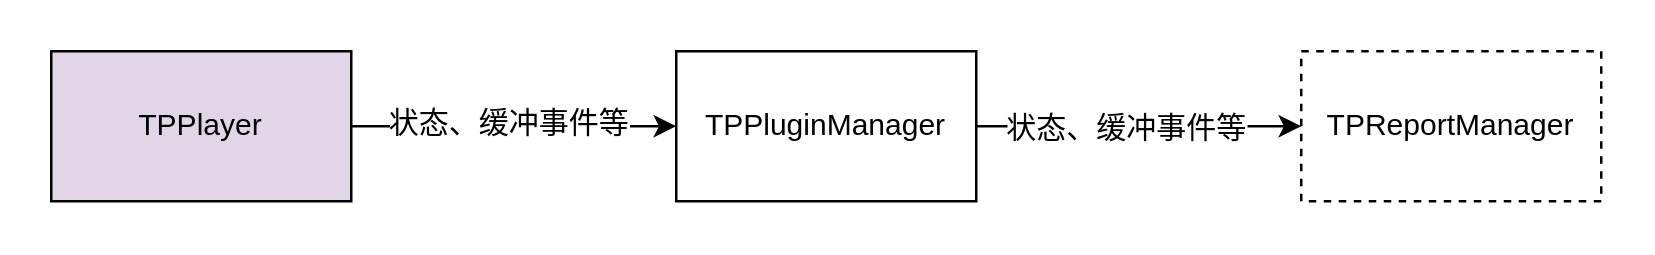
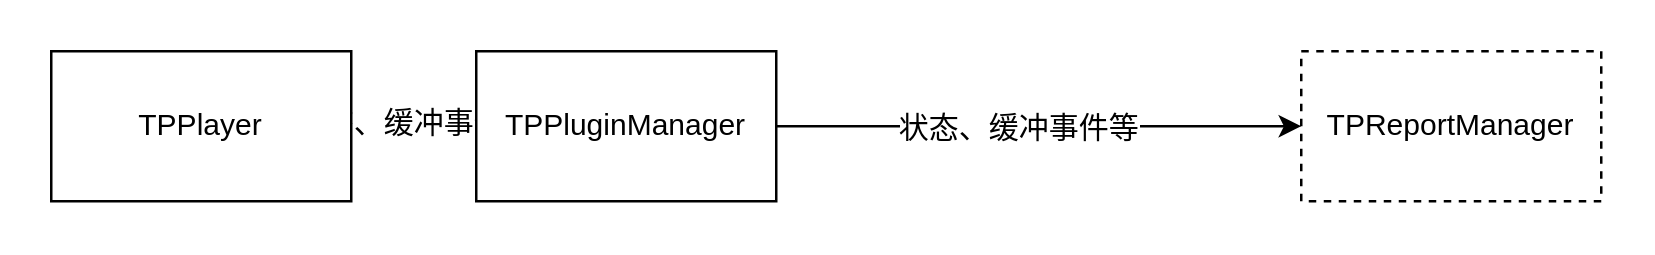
(201, 126) -> (201, 126)
(826, 126) -> (626, 126)
